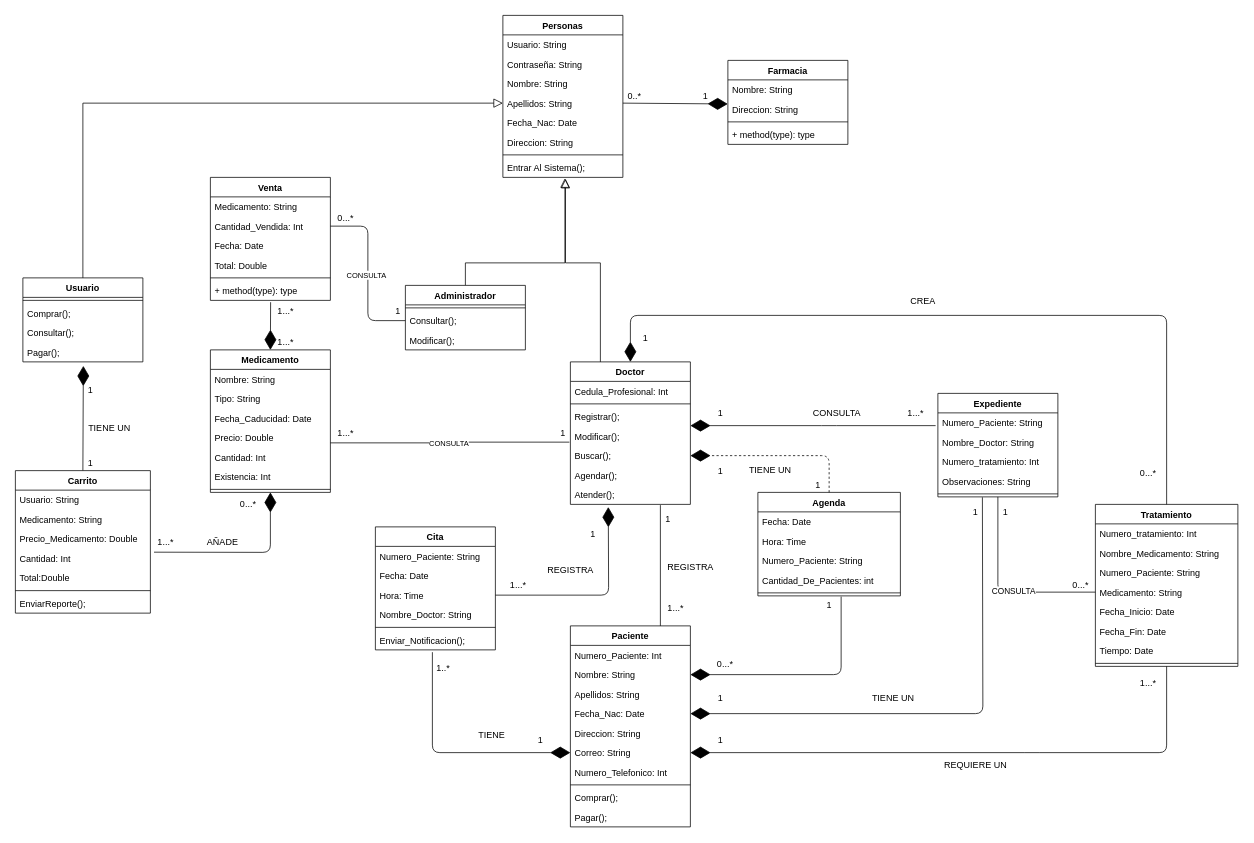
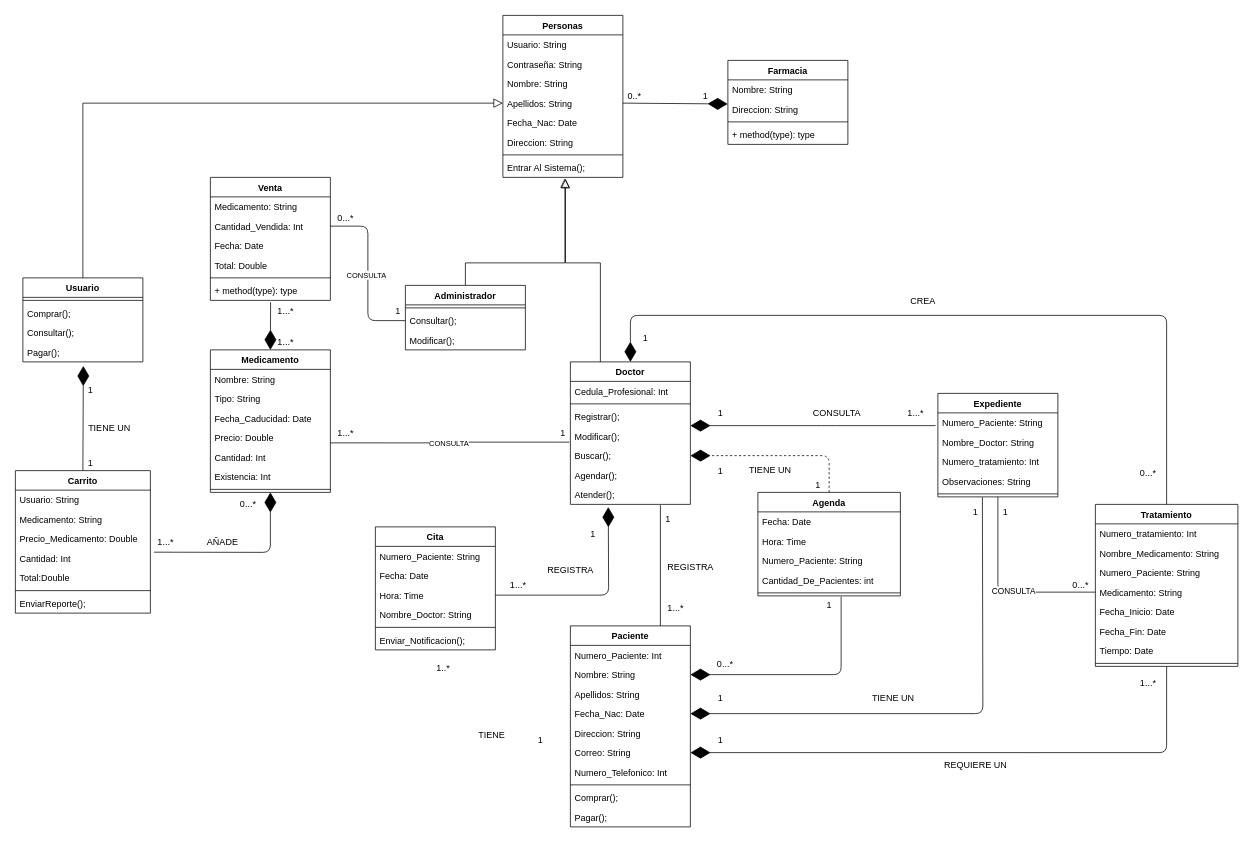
(444, 753) -> none
